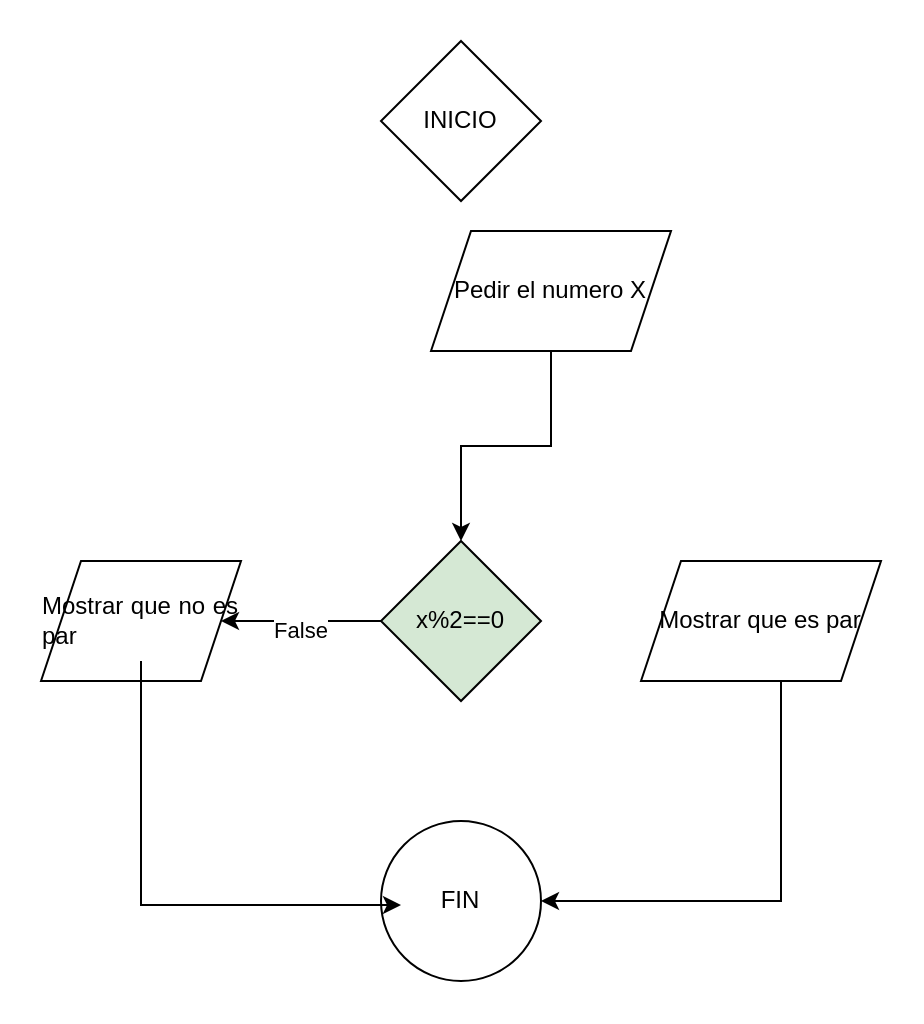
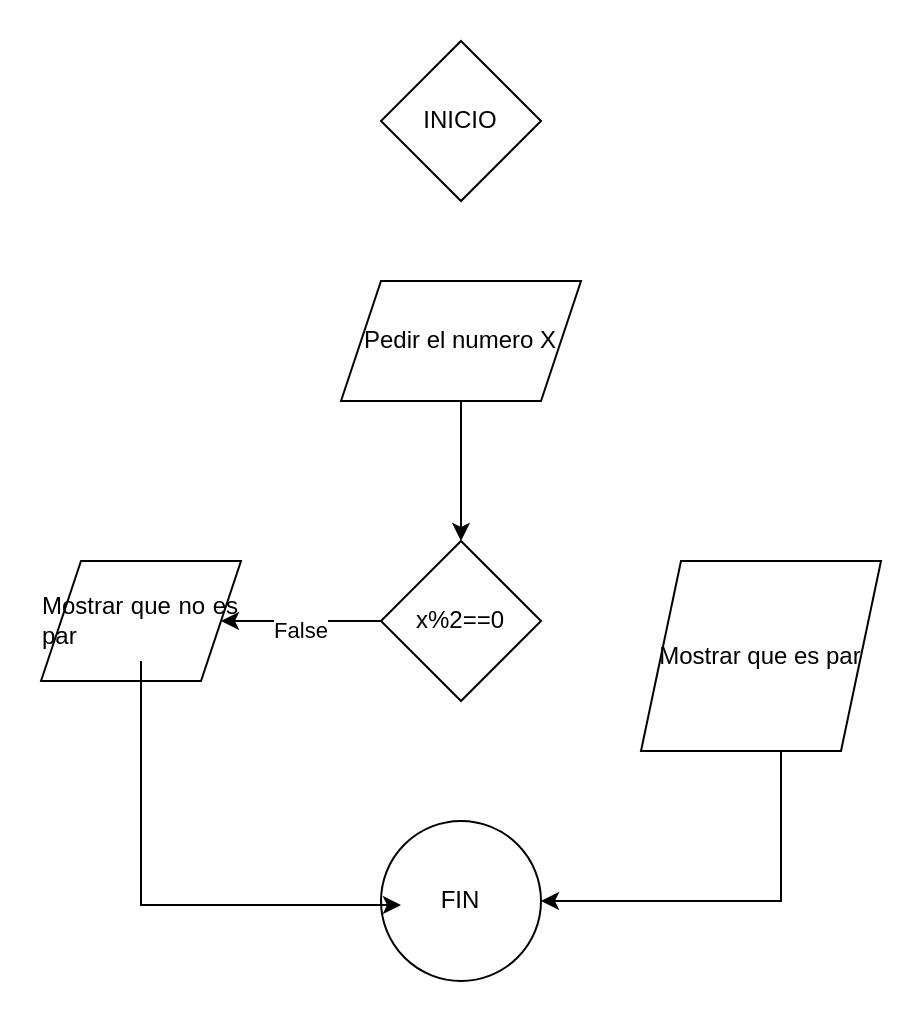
(551, 291) -> (461, 341)
(461, 621) -> (461, 621)
(761, 621) -> (761, 656)
